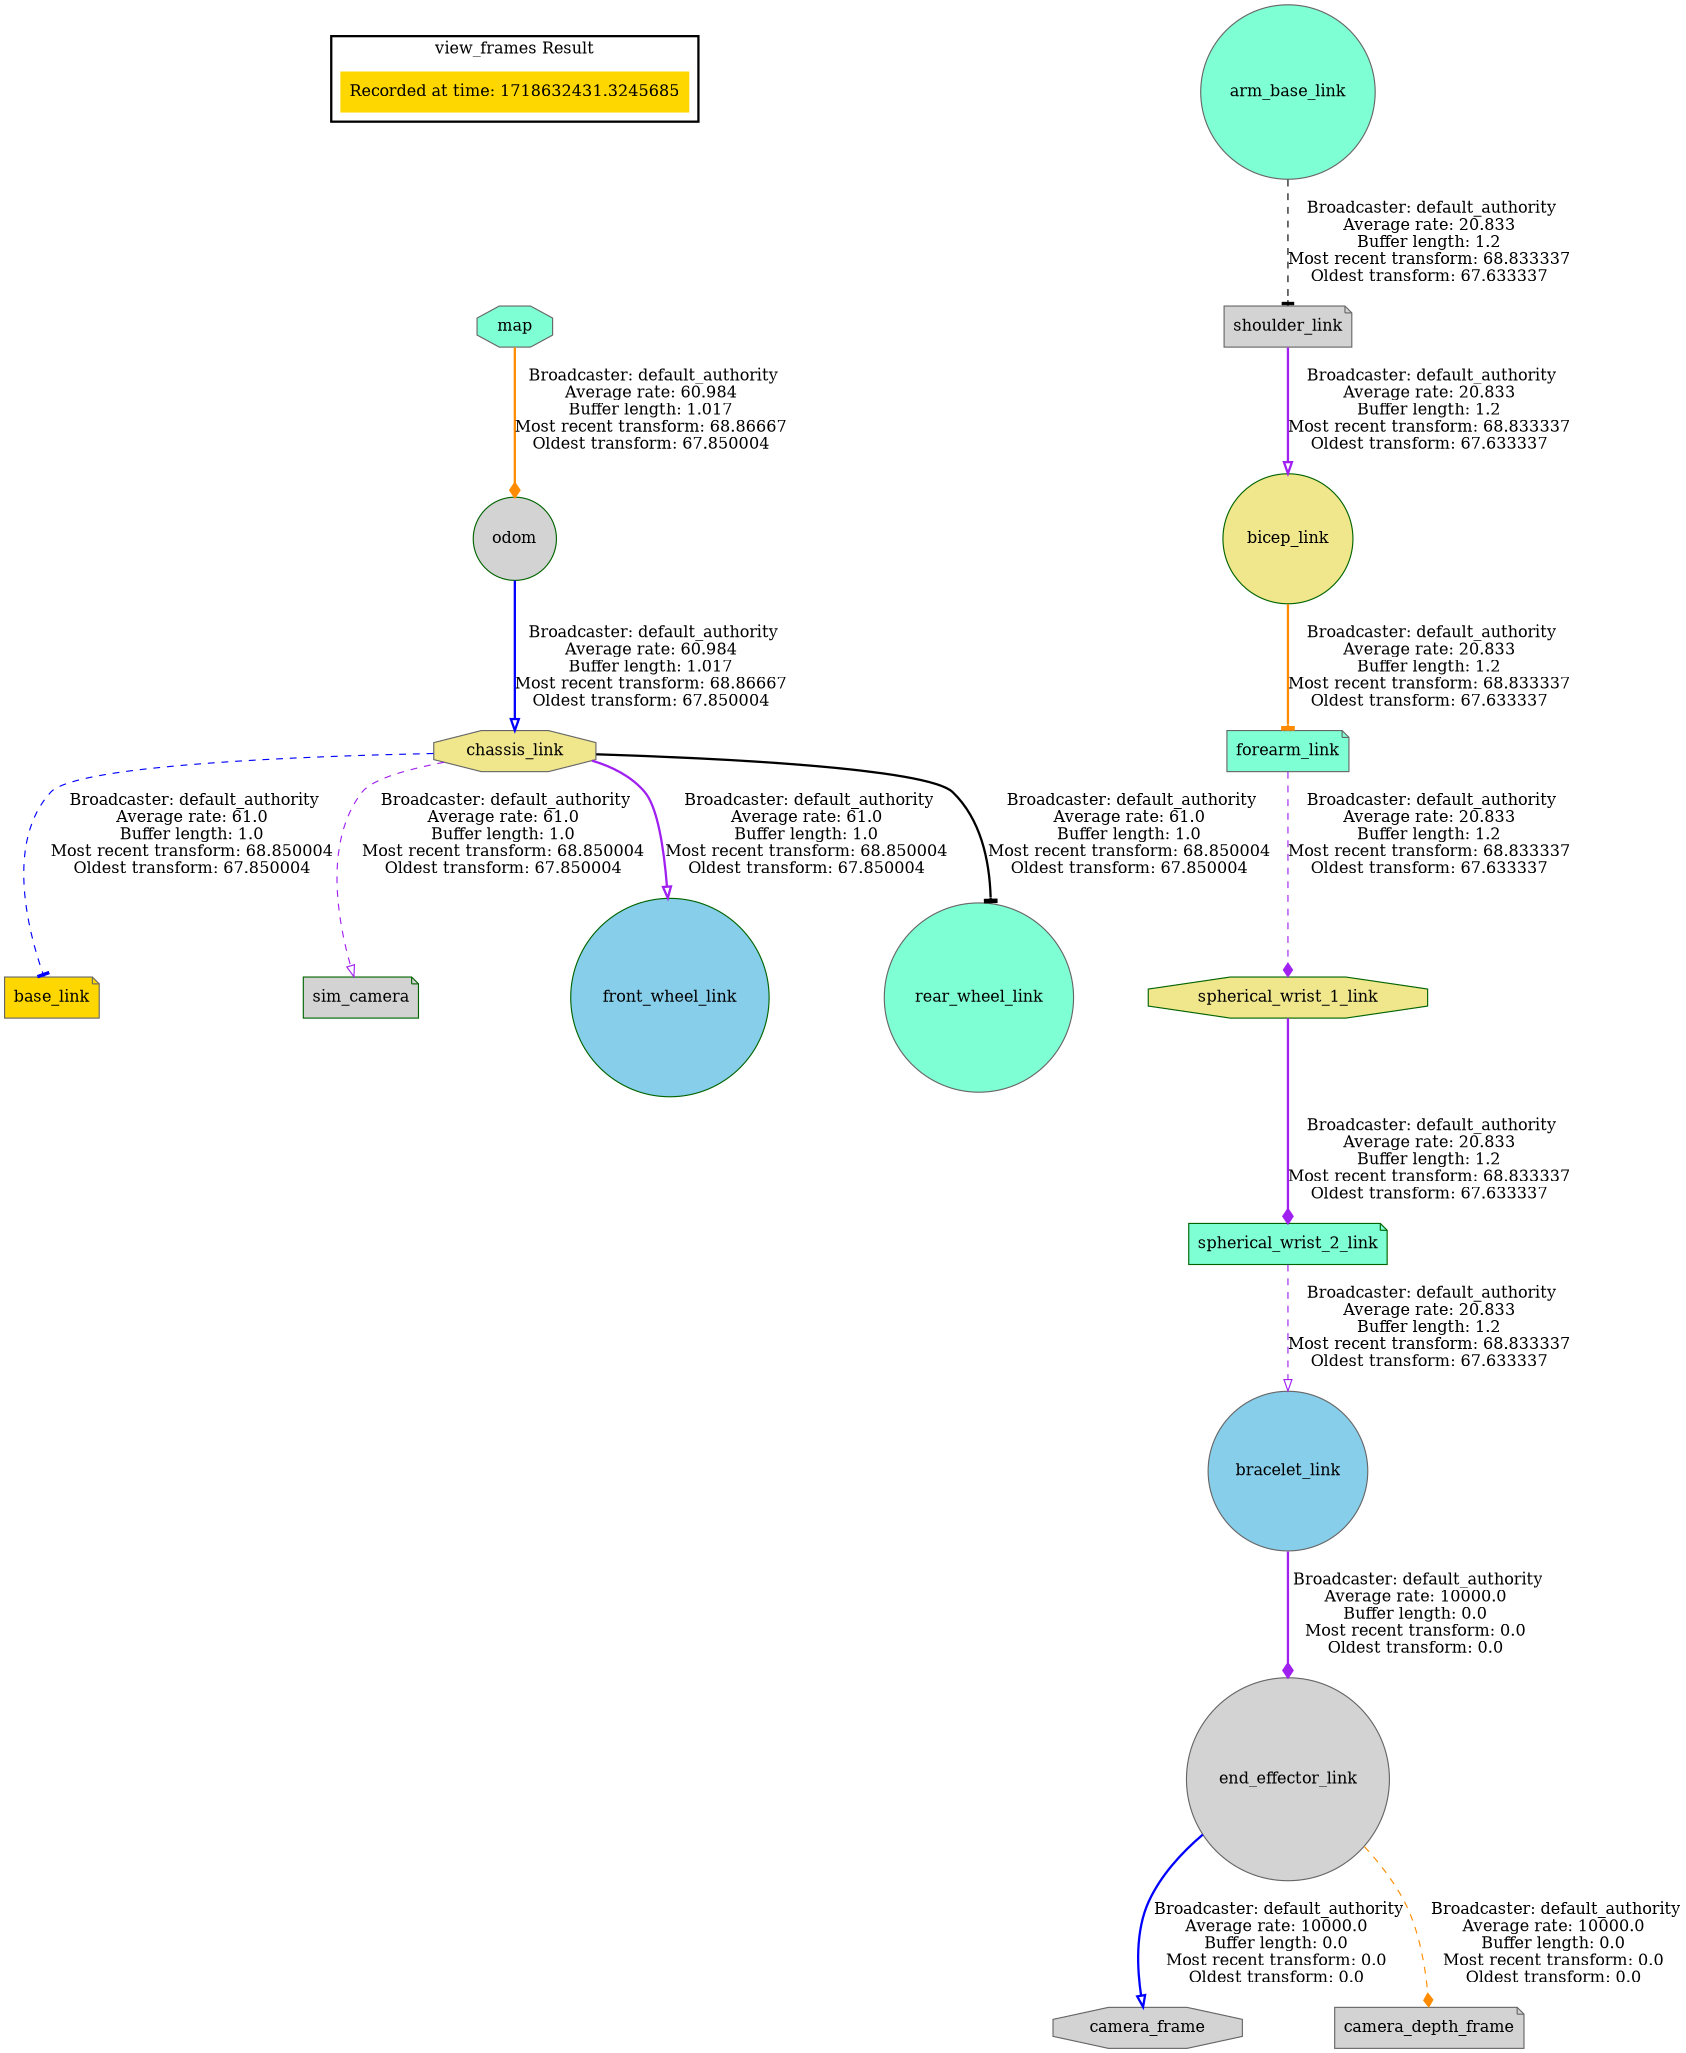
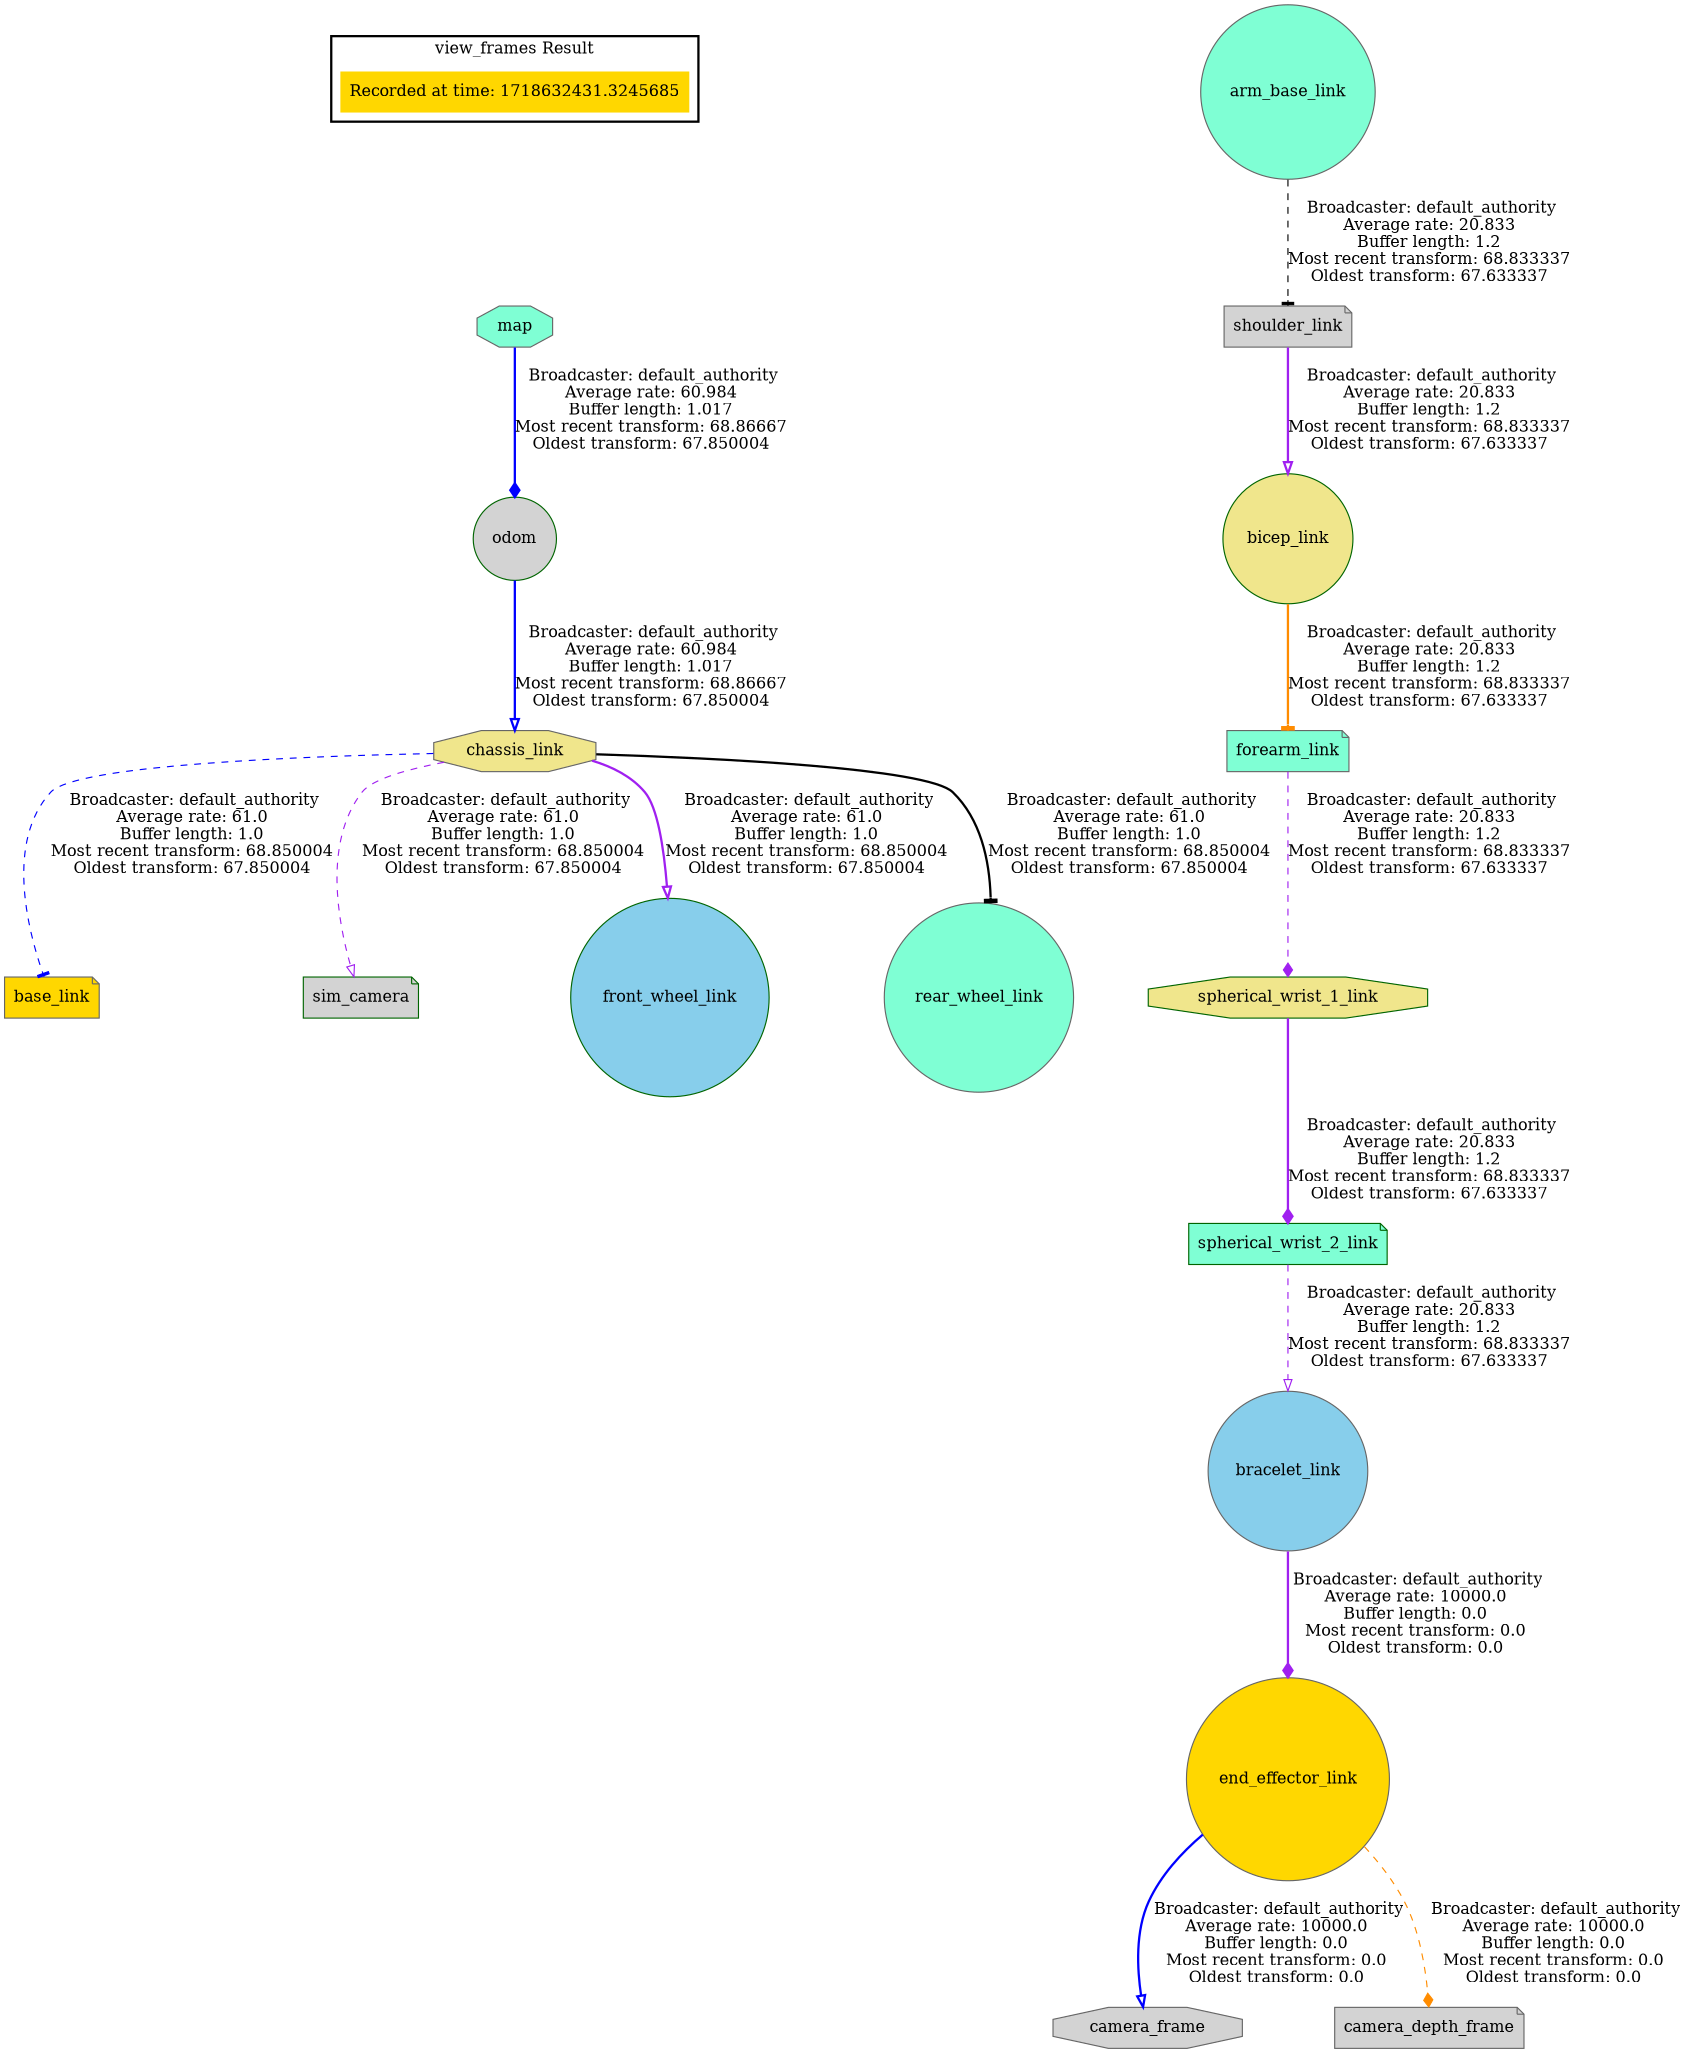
(515, 415) -> (515, 415)
(1288, 1779) -> (1288, 1779)
